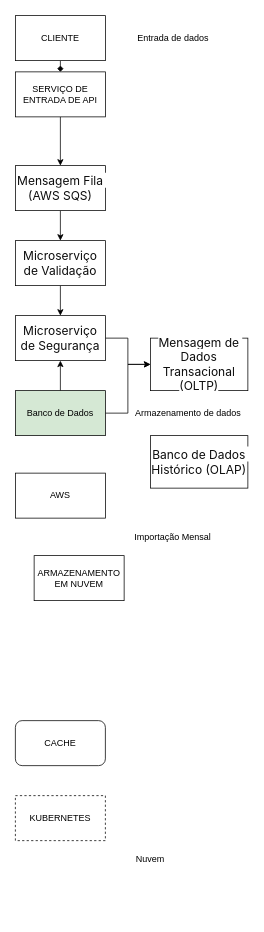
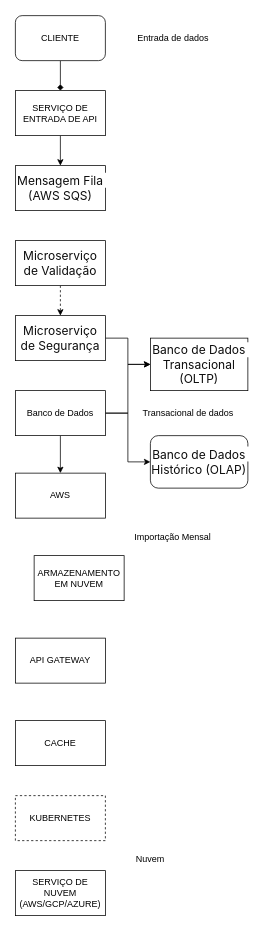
(60, 38) -> (60, 38)
(60, 94) -> (60, 113)
(60, 222) -> none
(60, 297) -> (60, 297)
(199, 364) -> (199, 364)
(60, 378) -> (128, 461)
(60, 413) -> (60, 413)
(188, 413) -> (188, 413)
none -> (60, 452)
(199, 462) -> (199, 462)
none -> (60, 660)
(60, 743) -> (60, 743)
none -> (60, 893)
